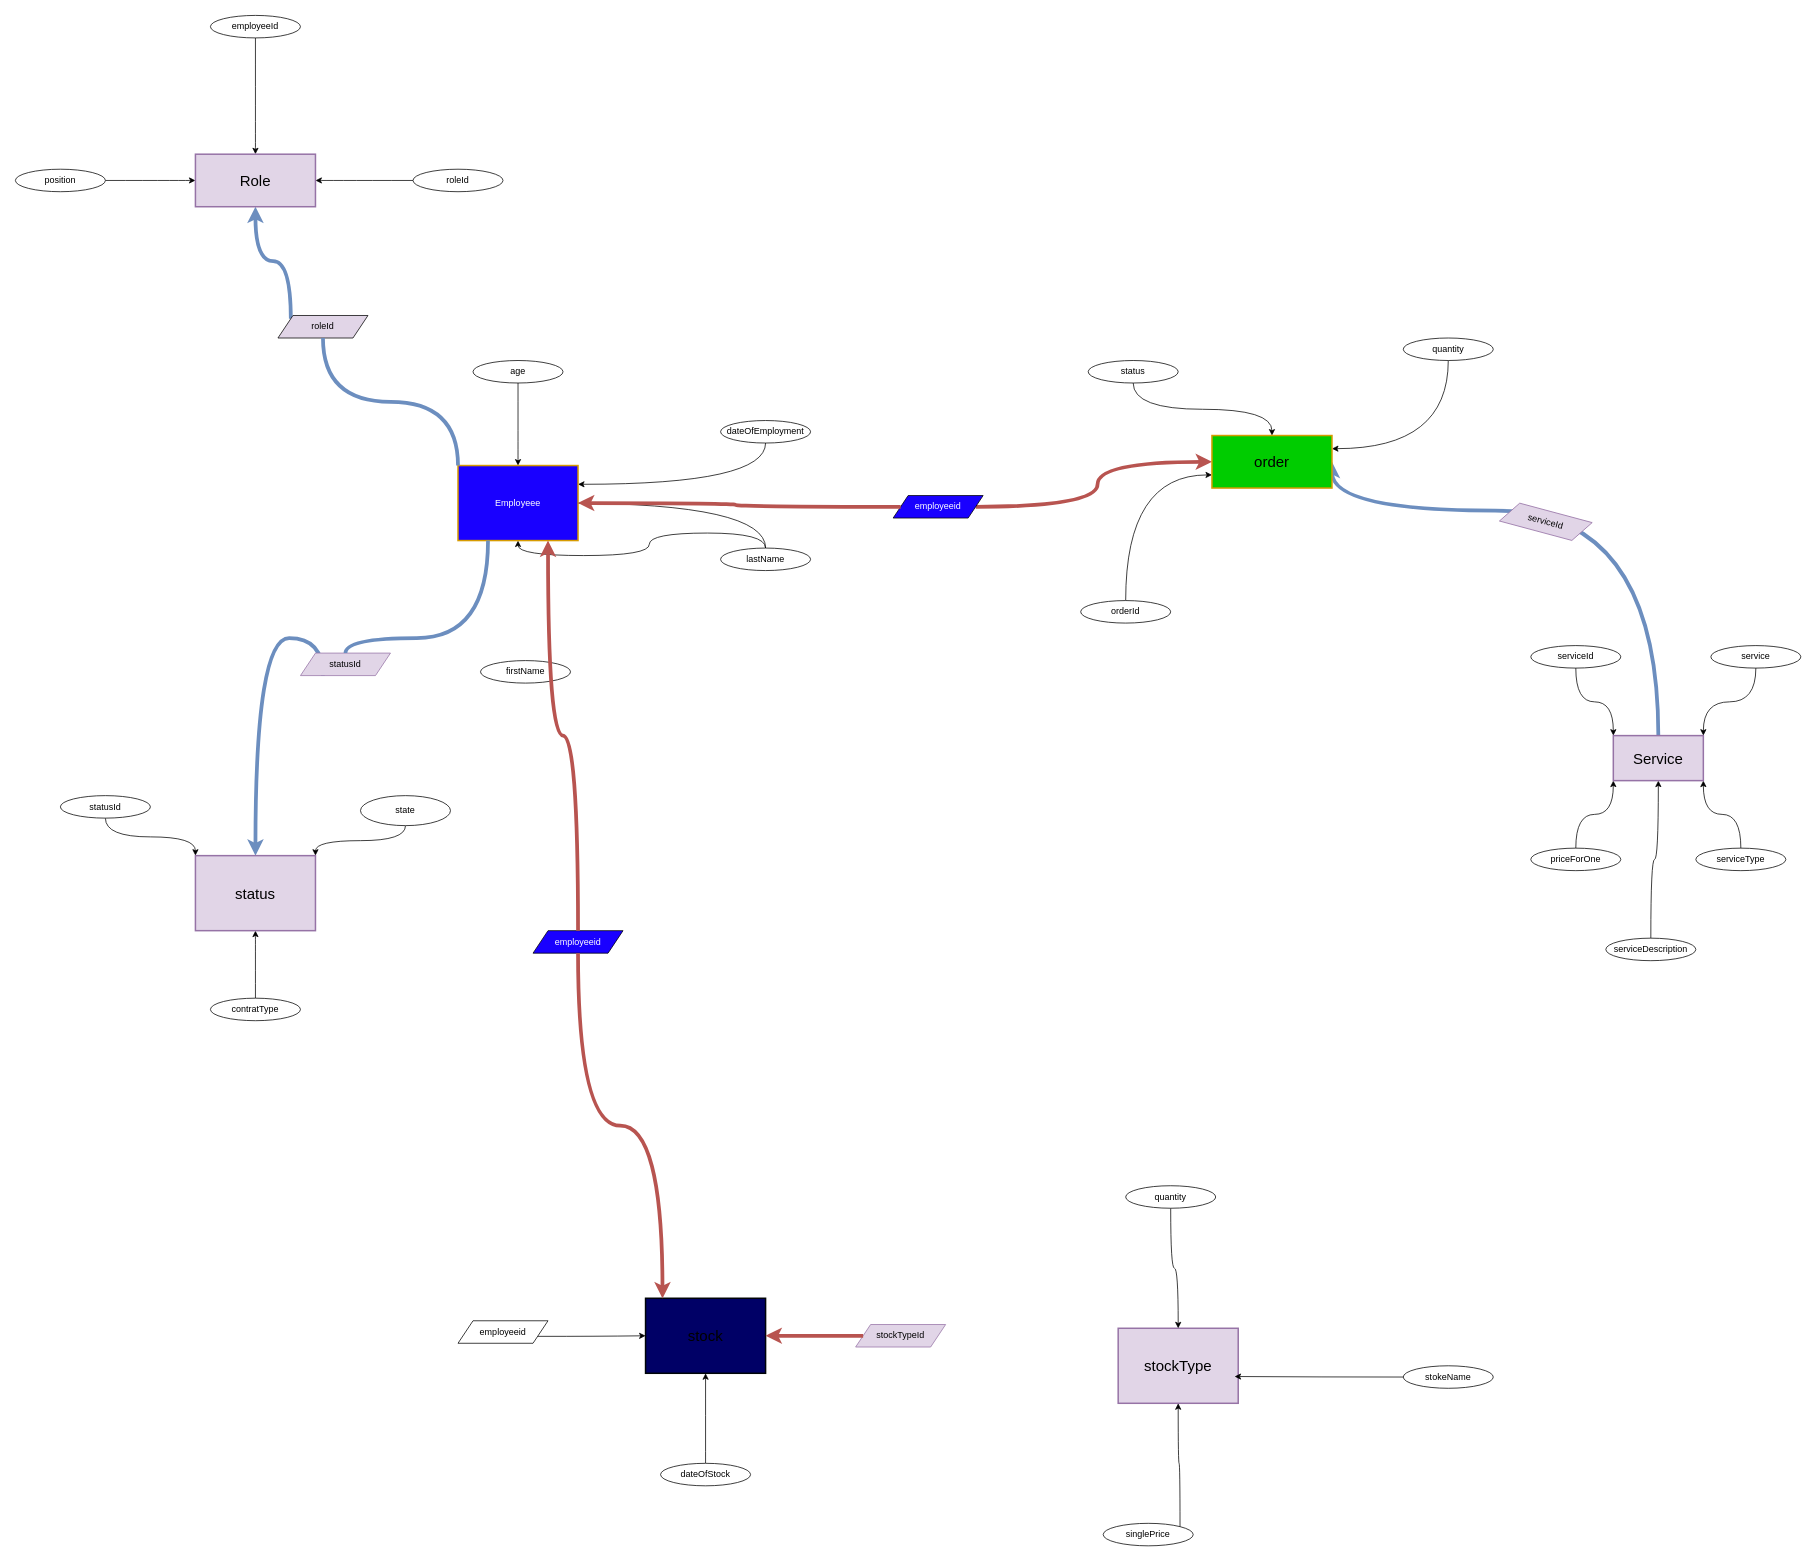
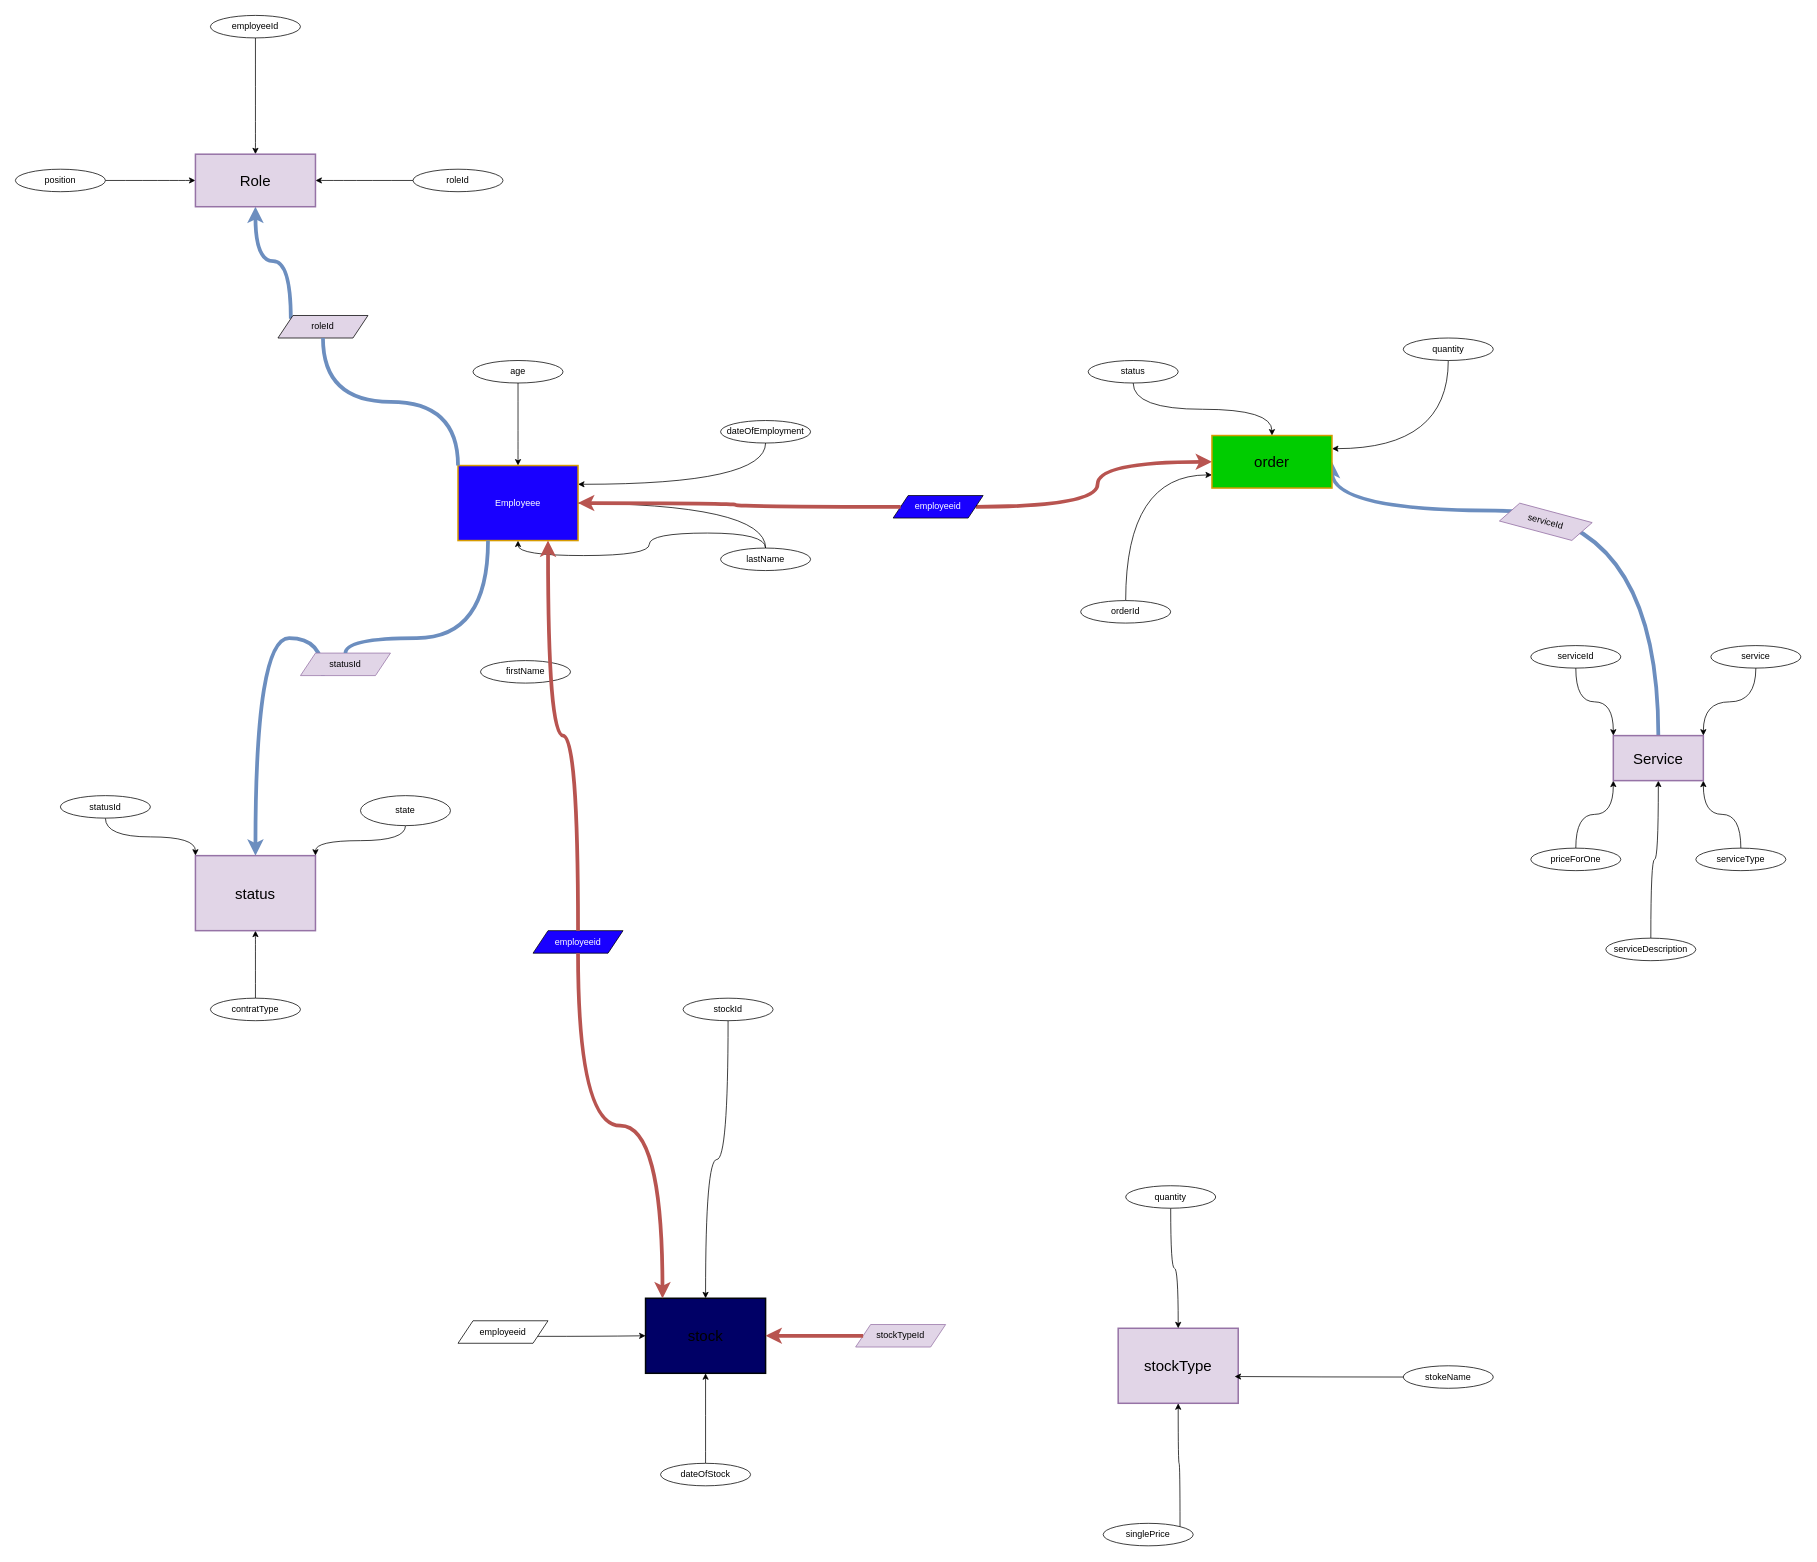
none -> (728, 1009)
none -> (722, 1148)
